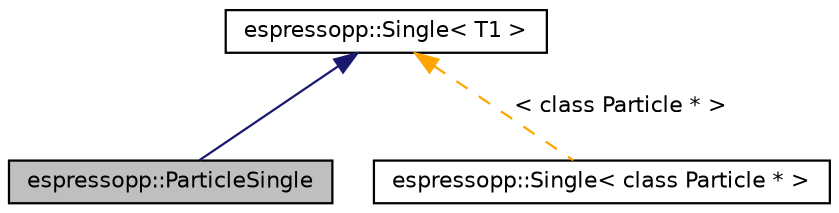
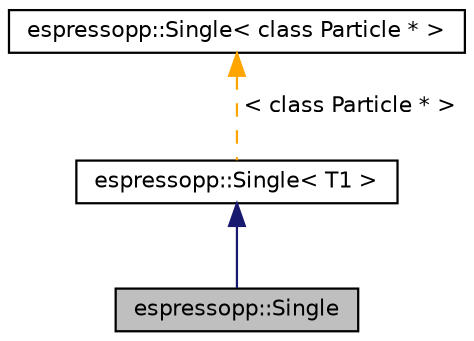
(504, 113) -> (237, 118)
(171, 182) -> (237, 310)
